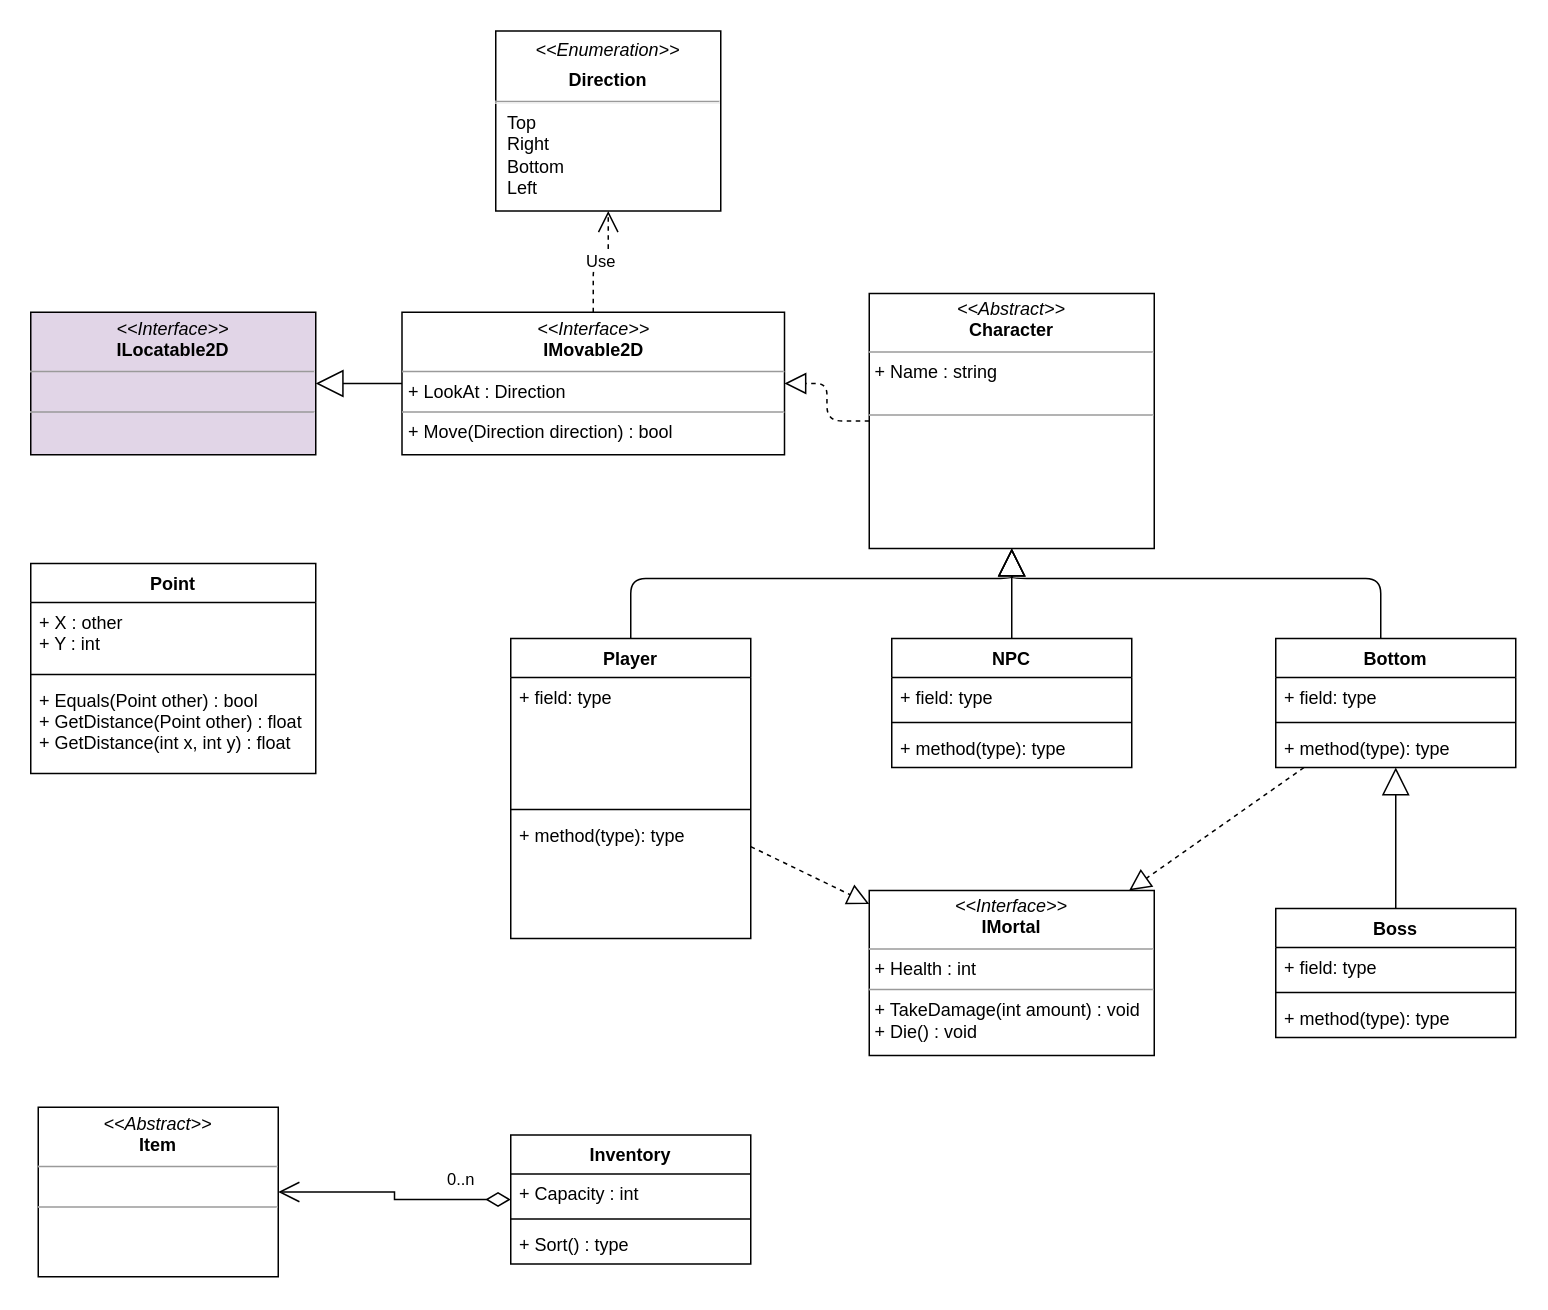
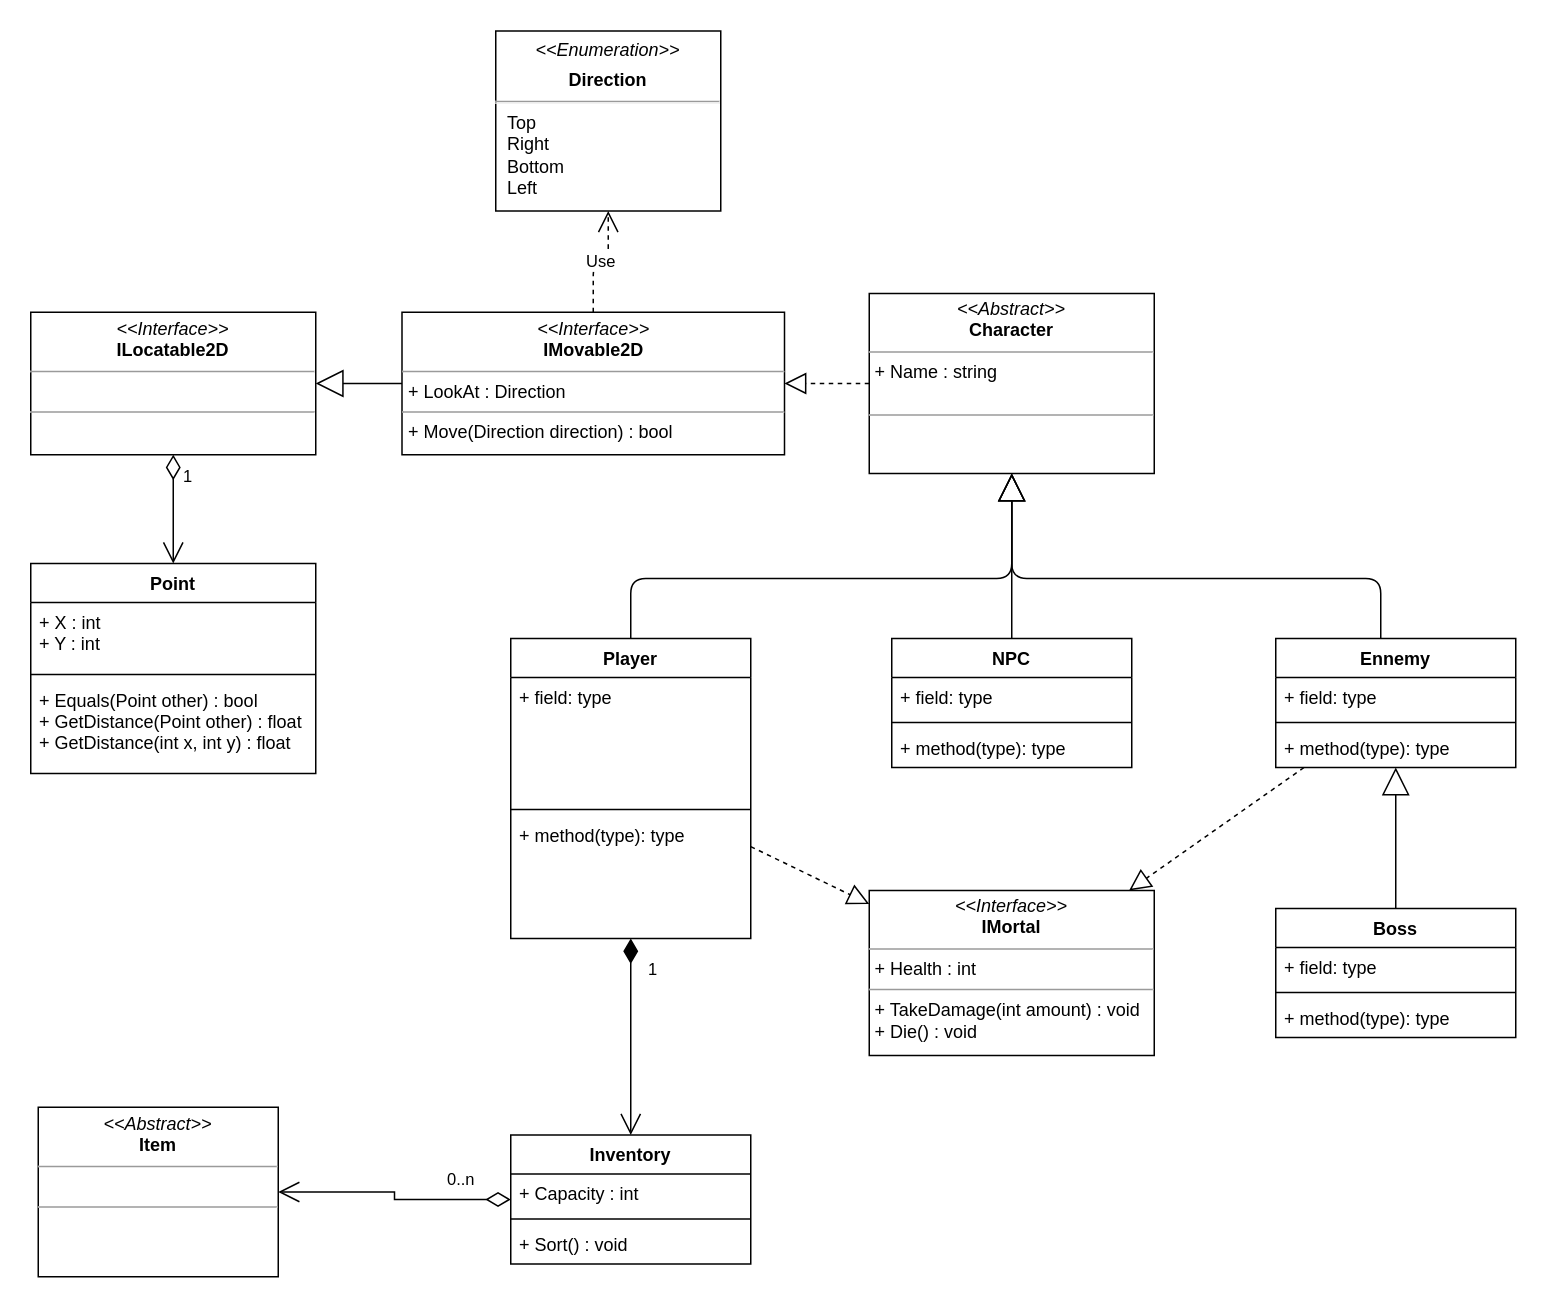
(173, 383) -> (173, 383)
(1012, 421) -> (1012, 383)
none -> (173, 519)
(85, 623) -> (73, 623)
(1395, 659) -> (1395, 659)
none -> (631, 1046)
(585, 1245) -> (583, 1245)
